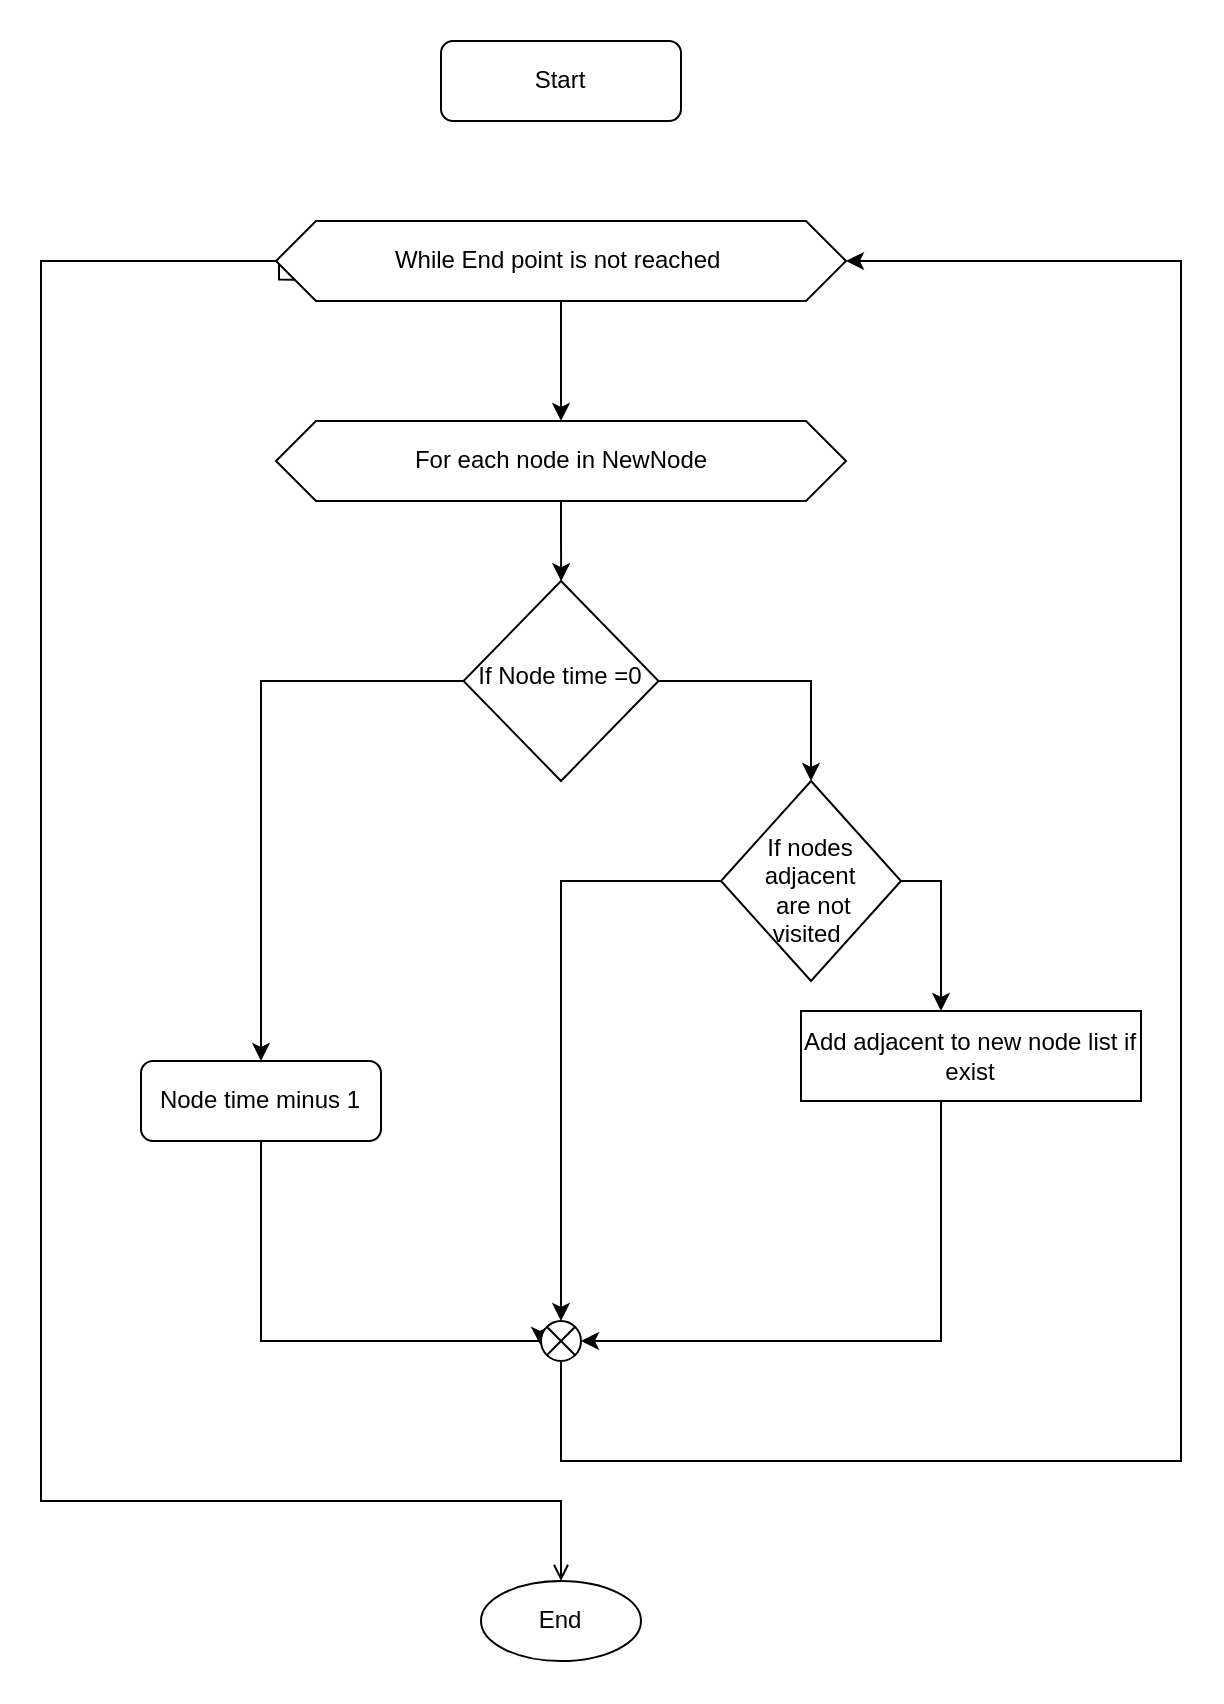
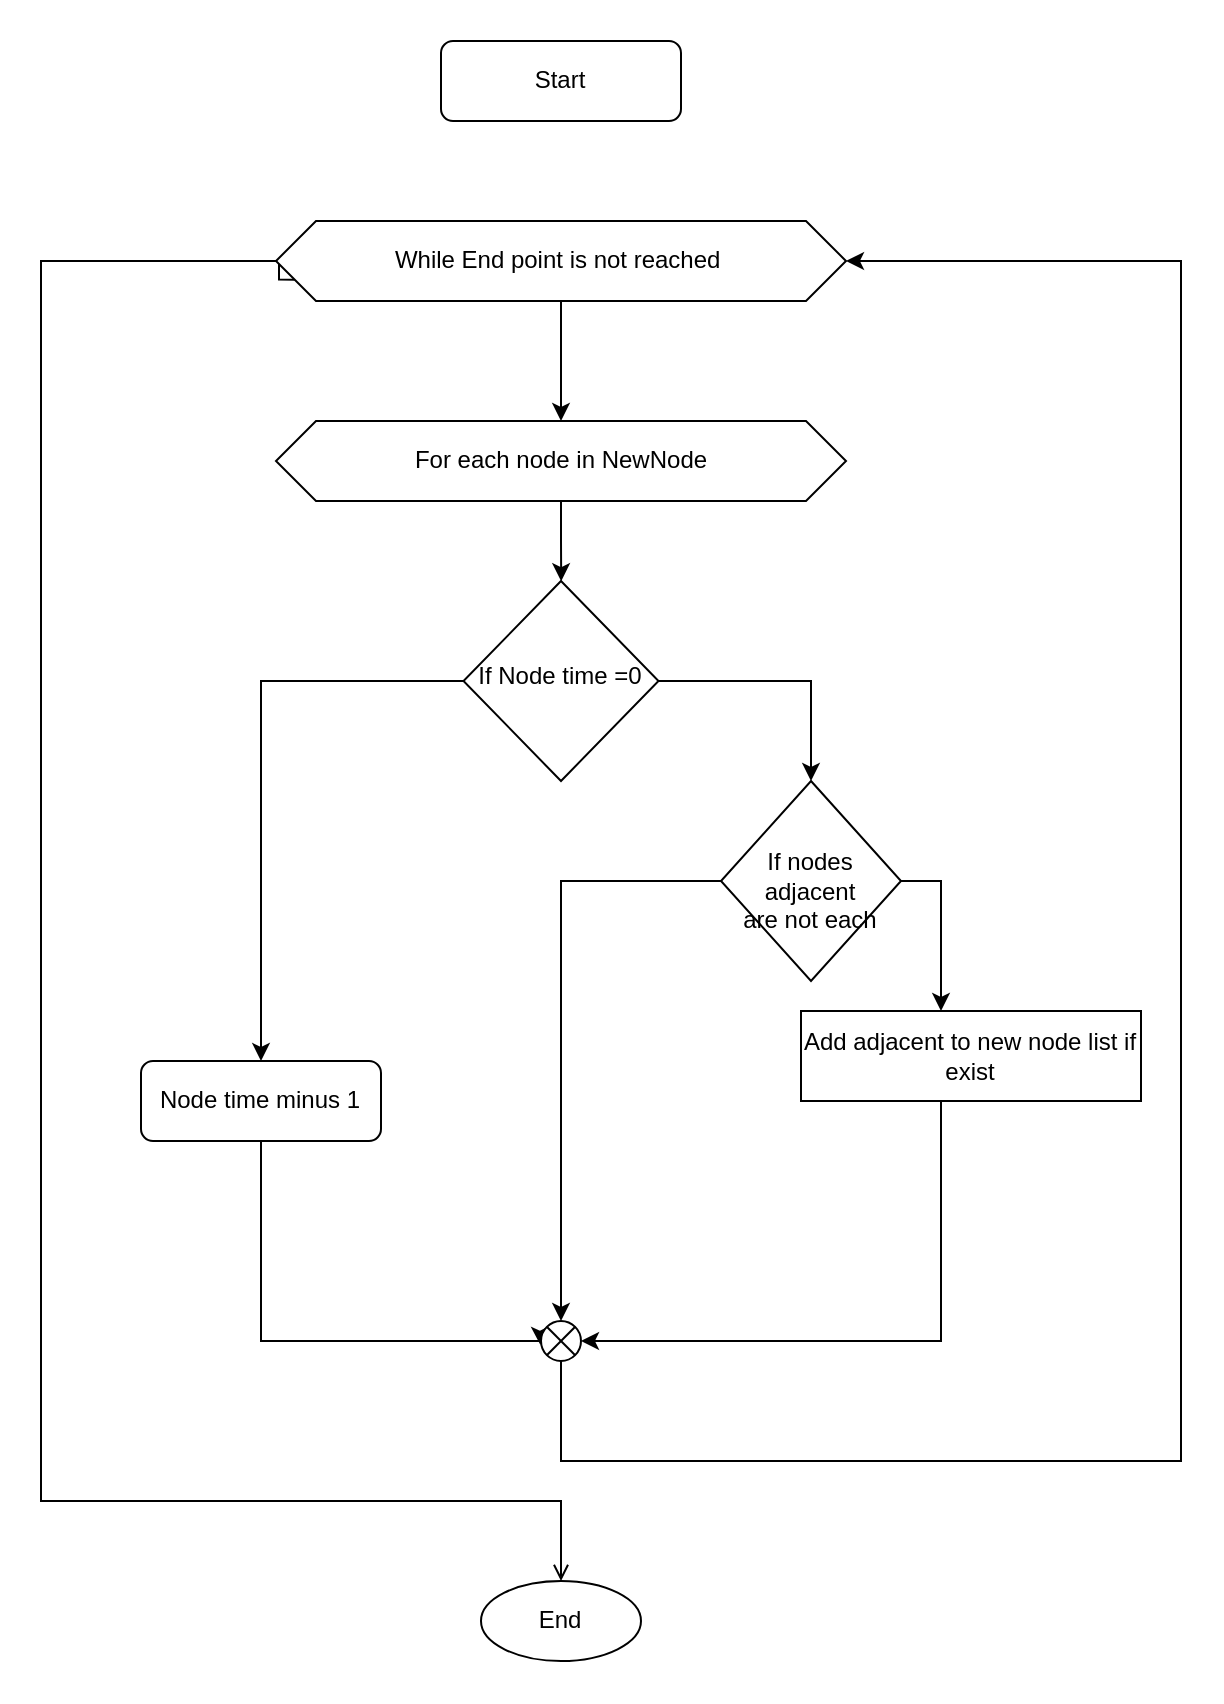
(811, 877) -> (811, 877)
